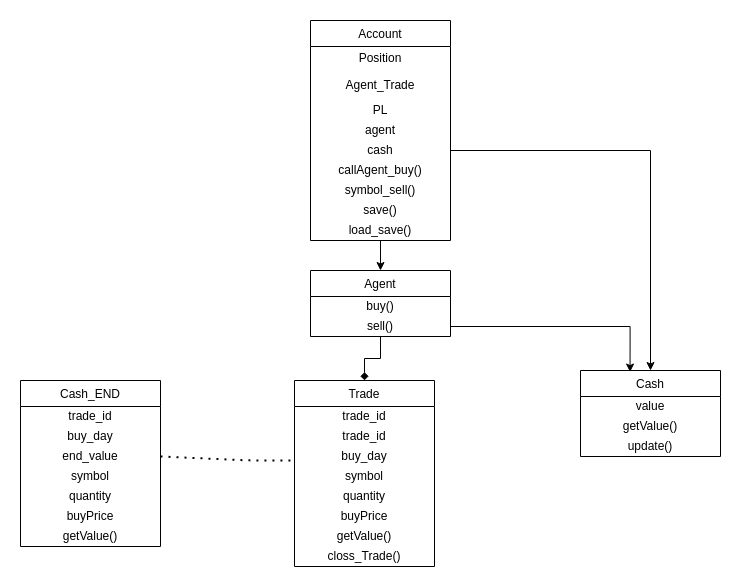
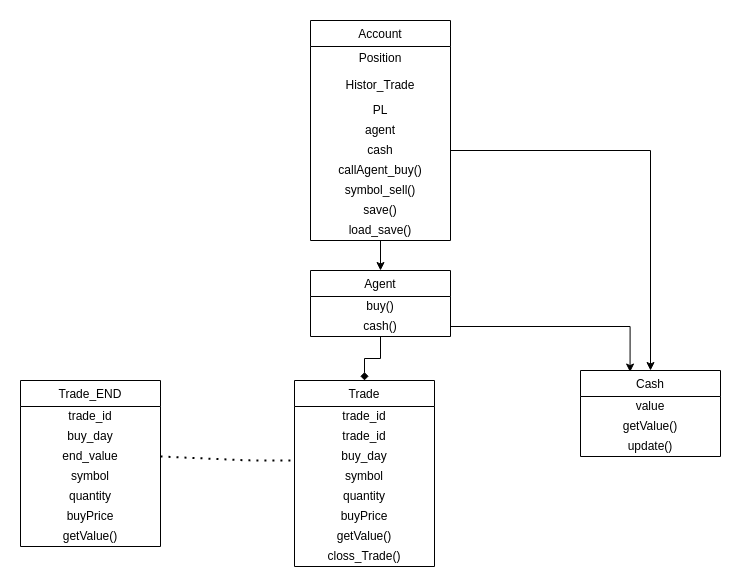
(381, 86) -> (381, 86)
(381, 327) -> (381, 327)
(90, 394) -> (90, 394)
